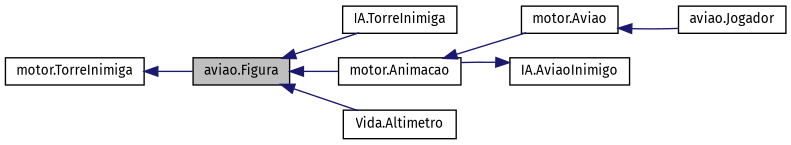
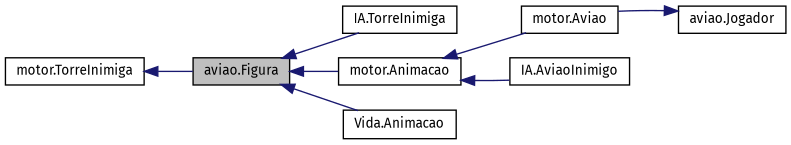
(655, 29) -> (641, 11)
(478, 62) -> (492, 81)
(400, 124) -> (400, 124)
